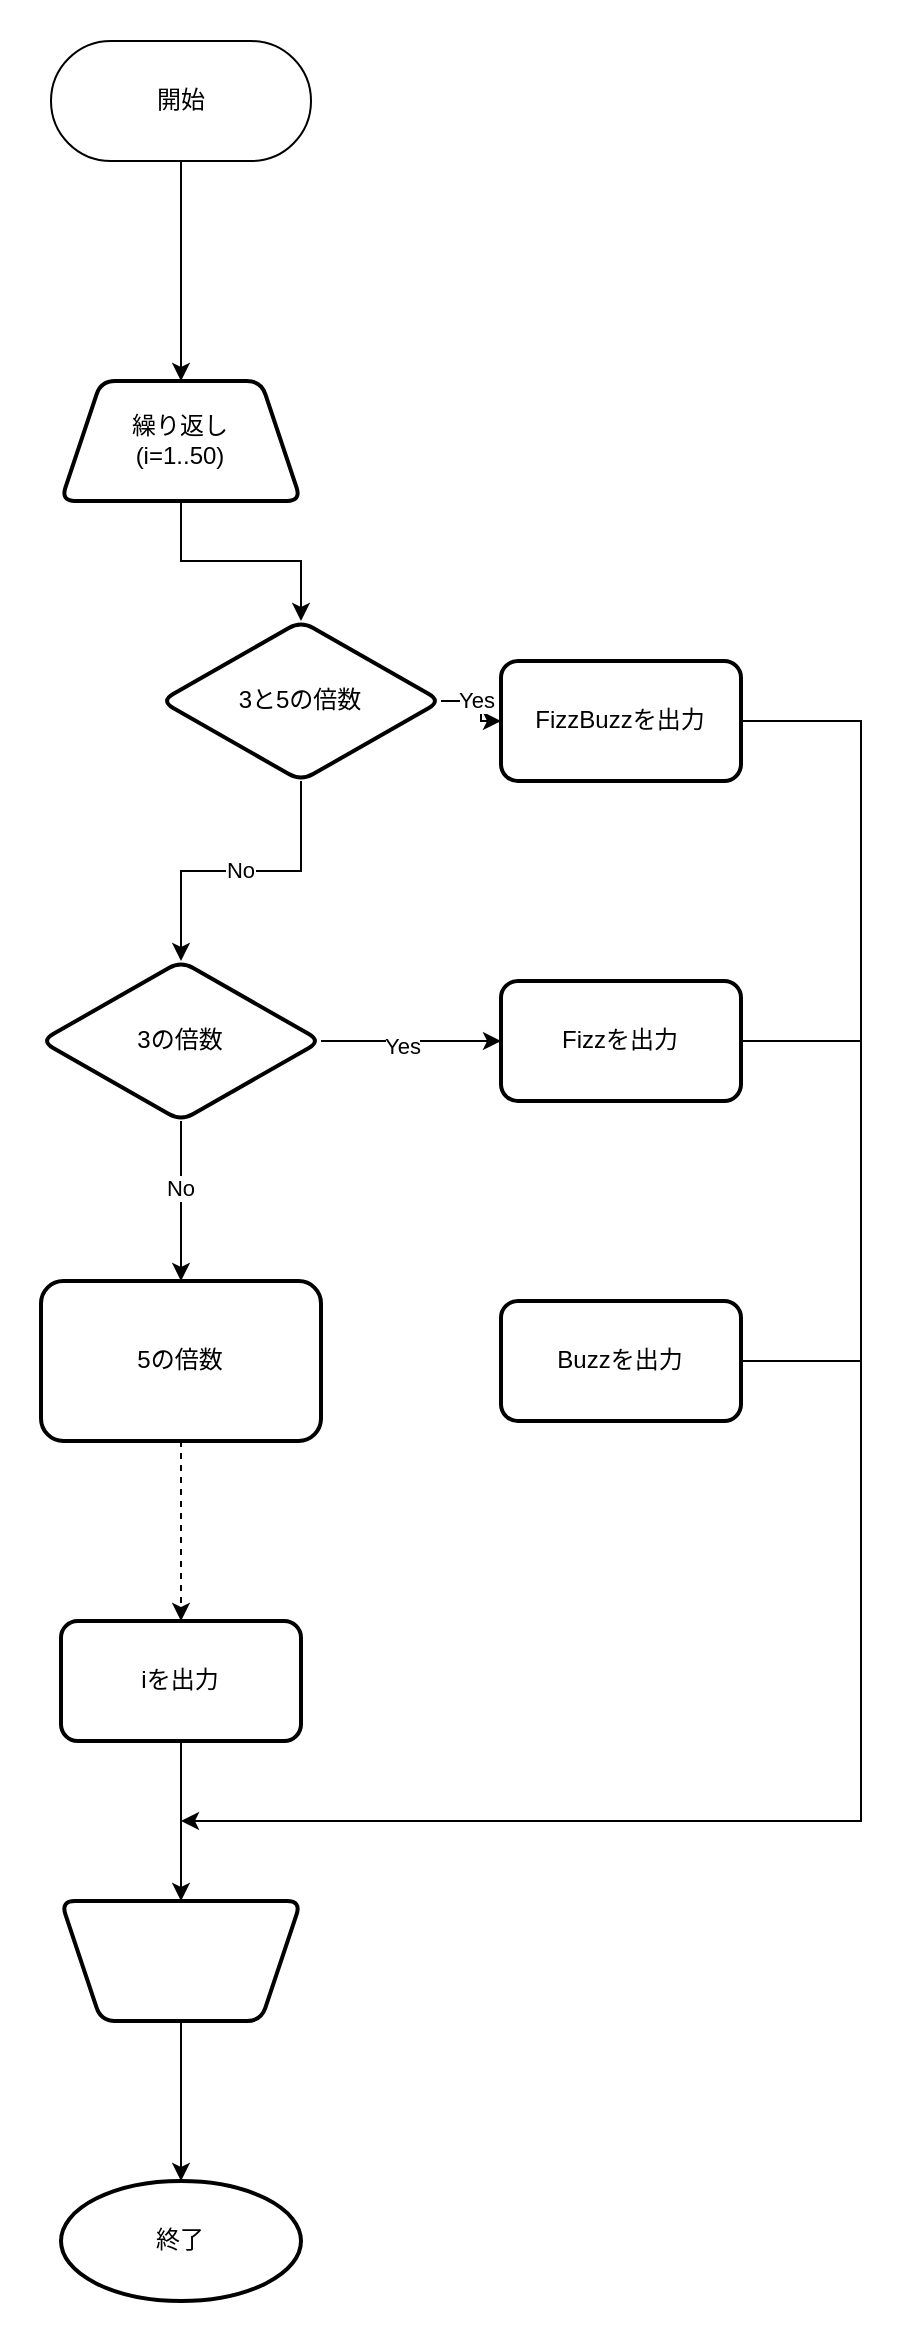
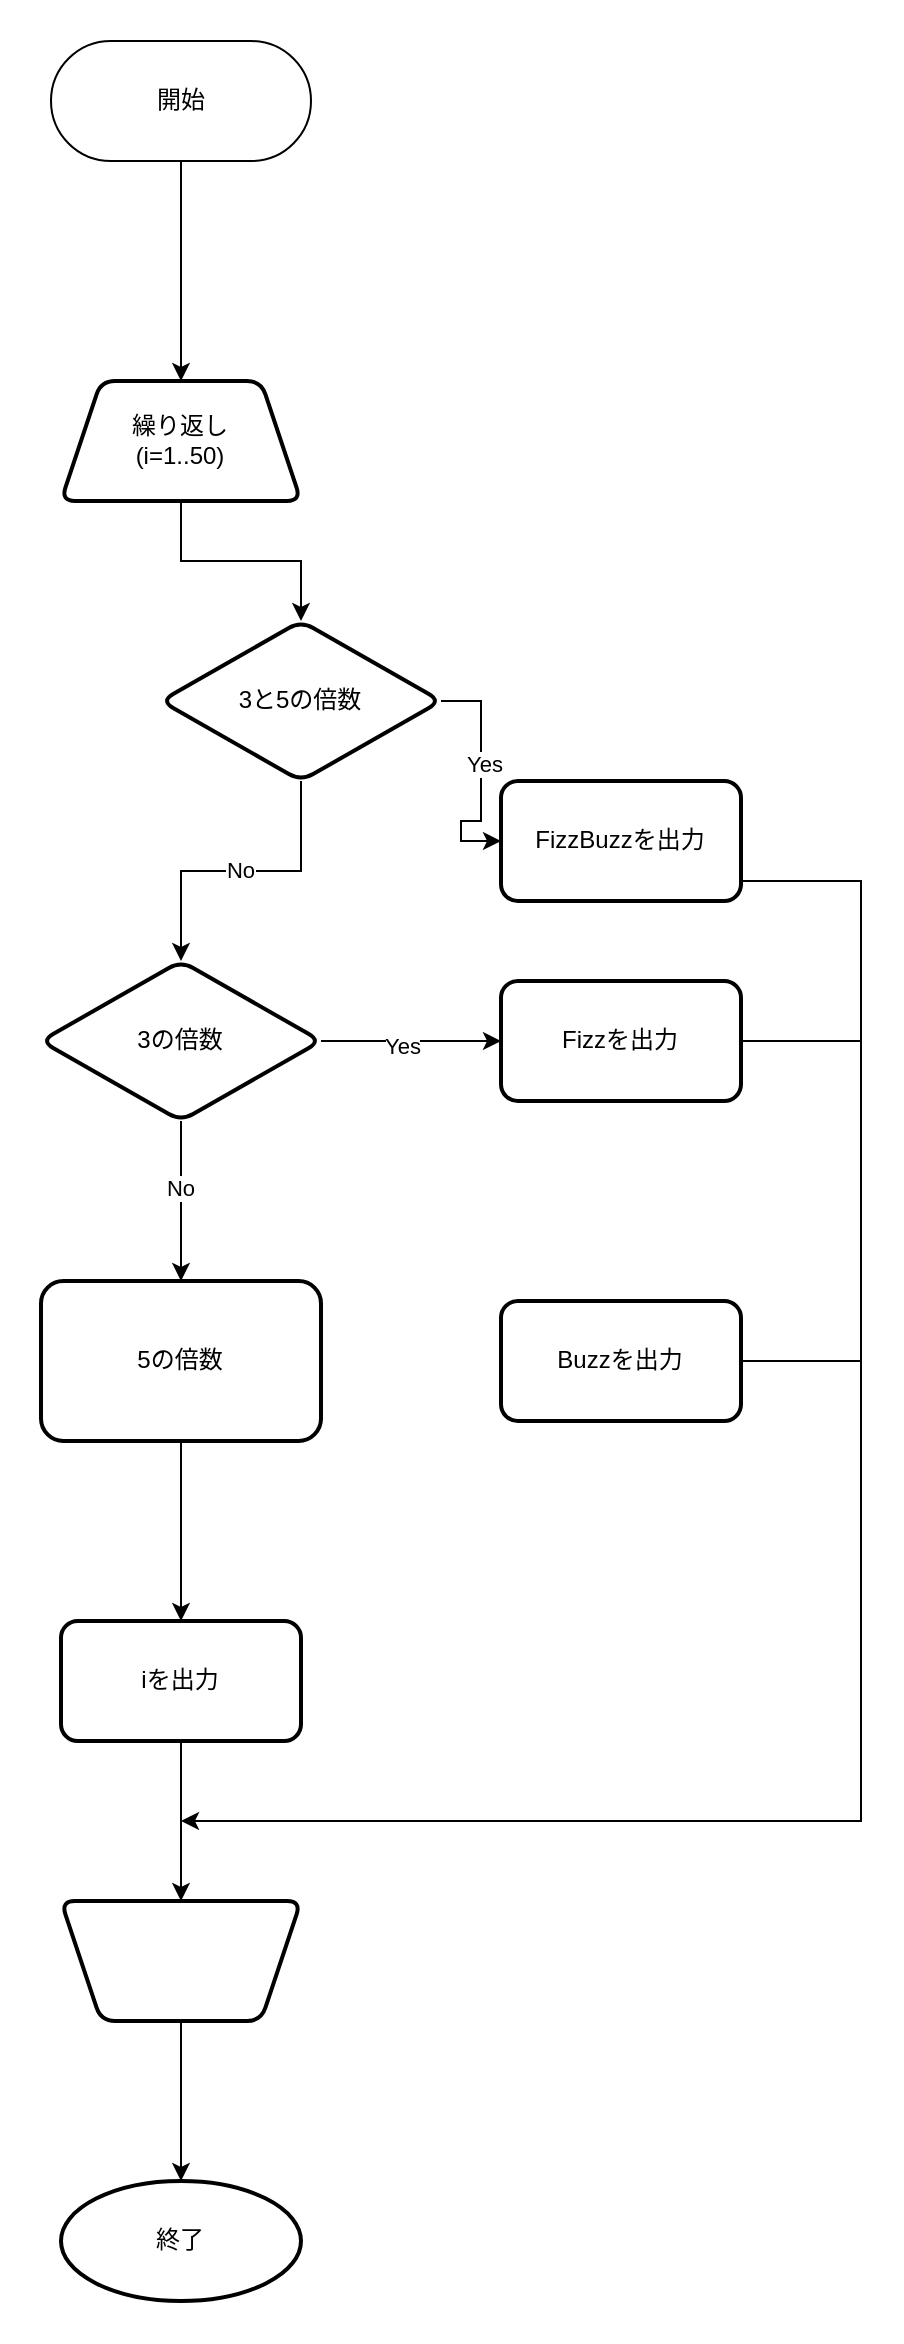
(621, 721) -> (621, 841)
(181, 1526) -> (181, 1526)
